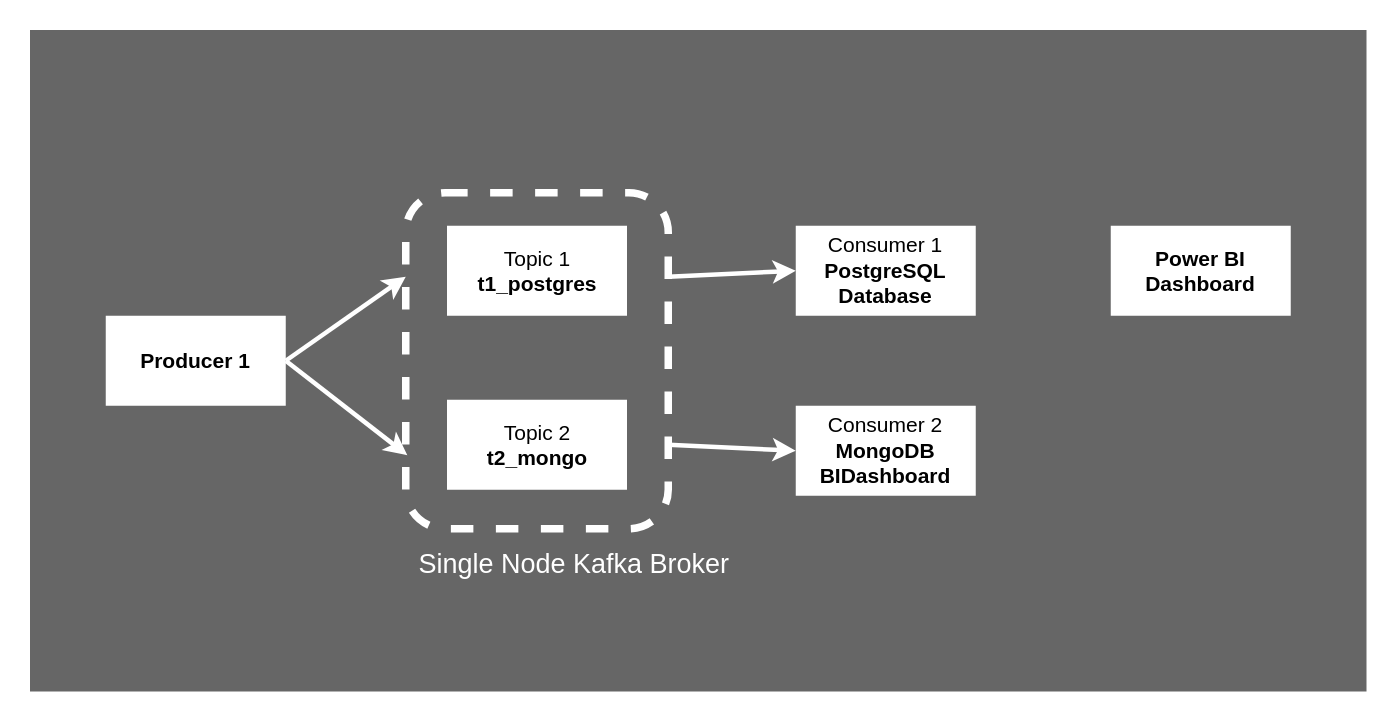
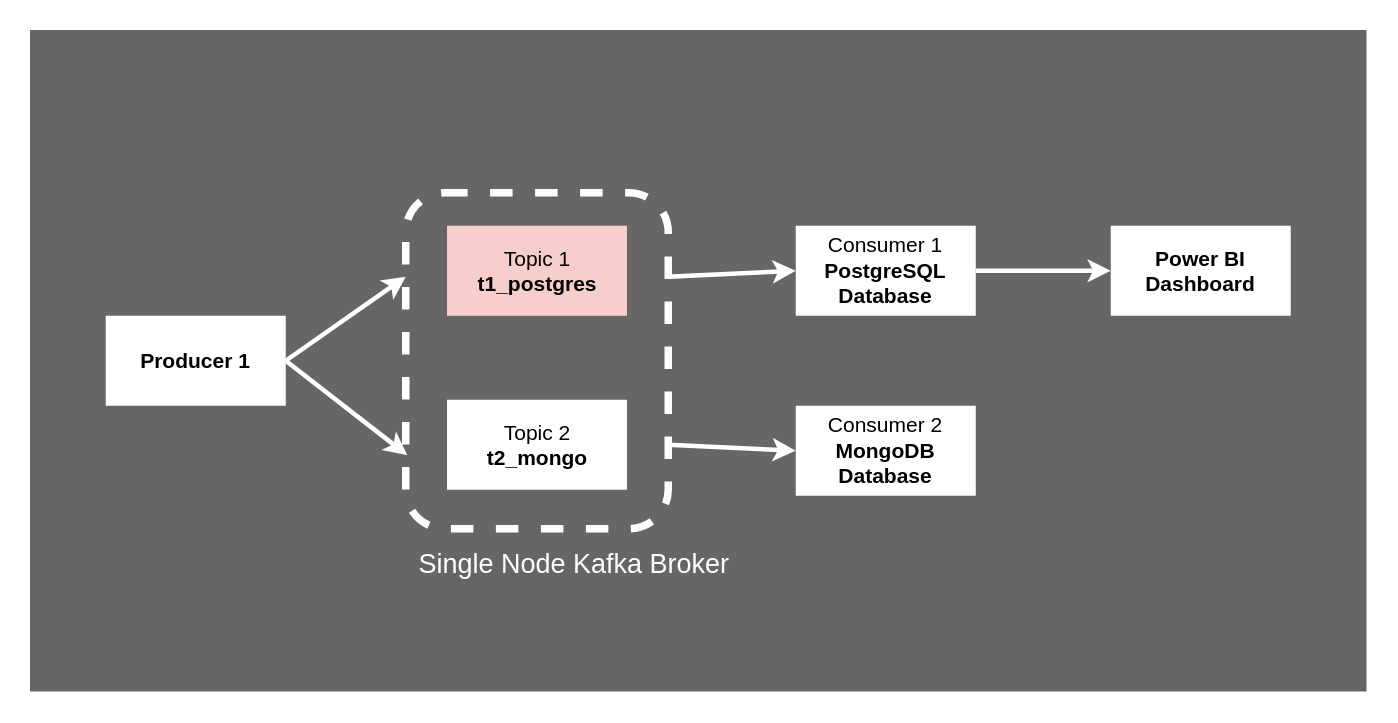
(537, 271) -> (537, 271)
none -> (1035, 271)
(886, 451) -> (886, 451)
